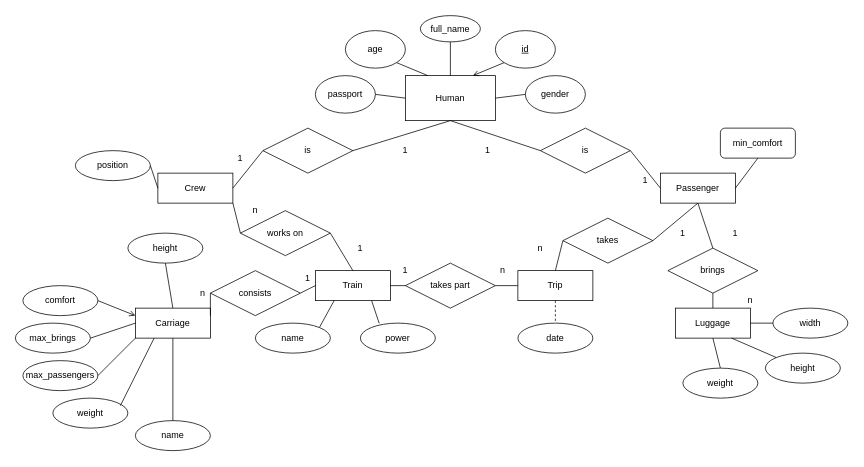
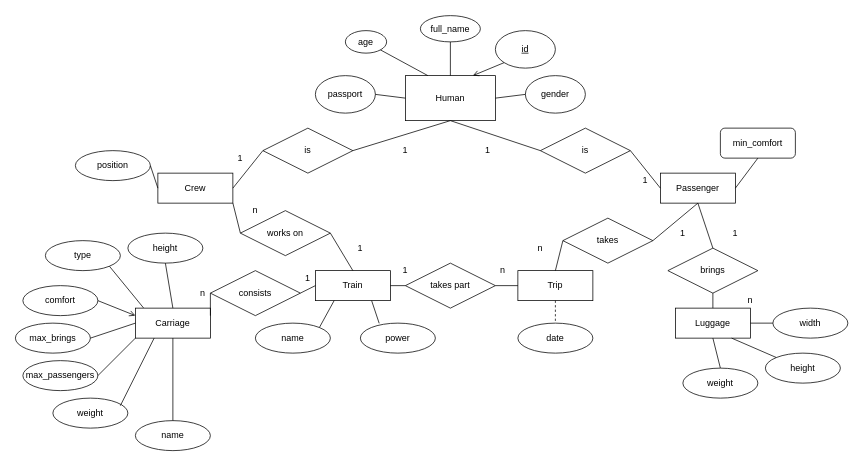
(375, 49) -> (366, 42)
none -> (83, 255)
none -> (126, 286)
